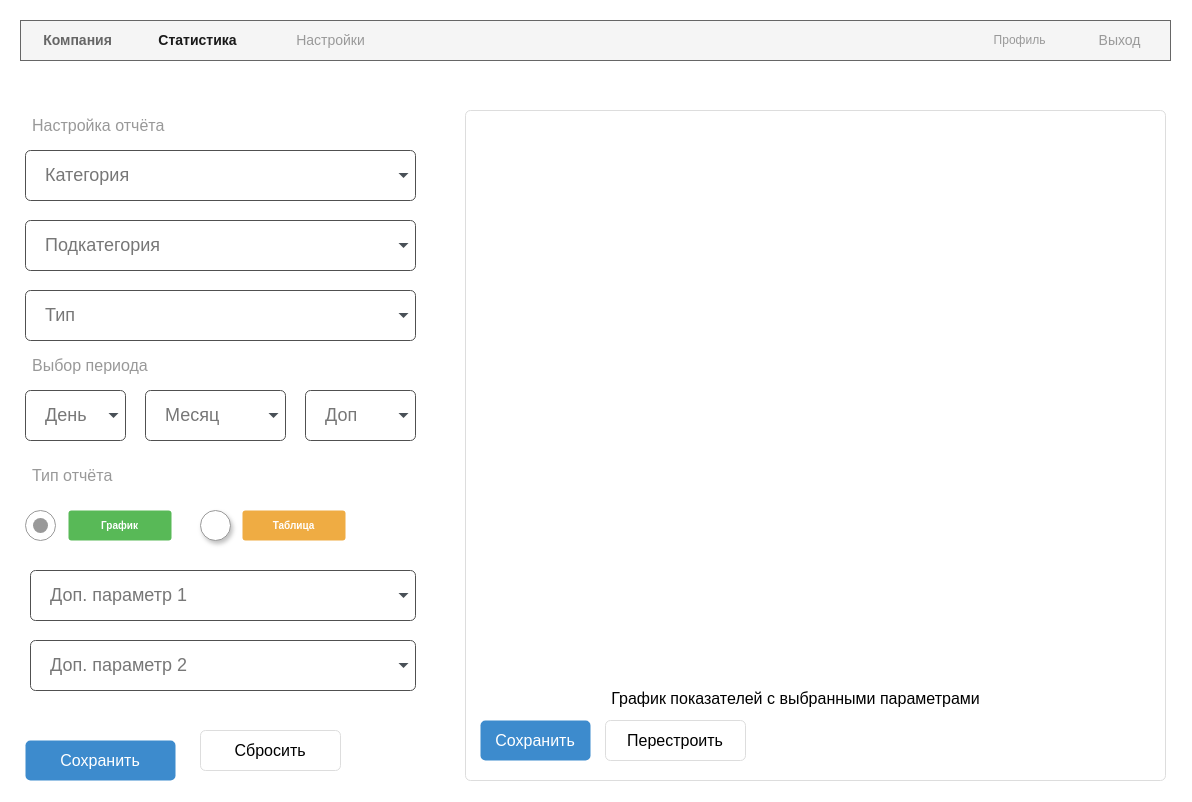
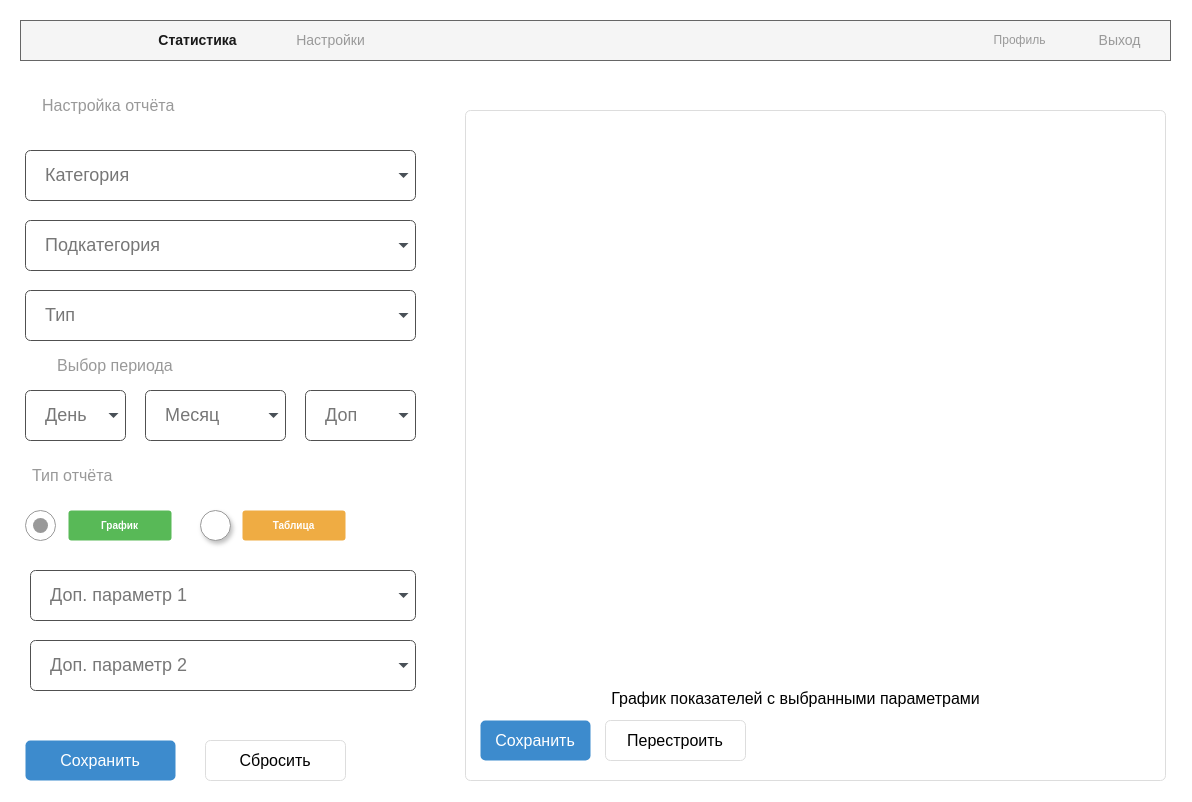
(78, 41) -> none
(186, 126) -> (196, 106)
(186, 366) -> (211, 366)
(271, 751) -> (276, 761)
